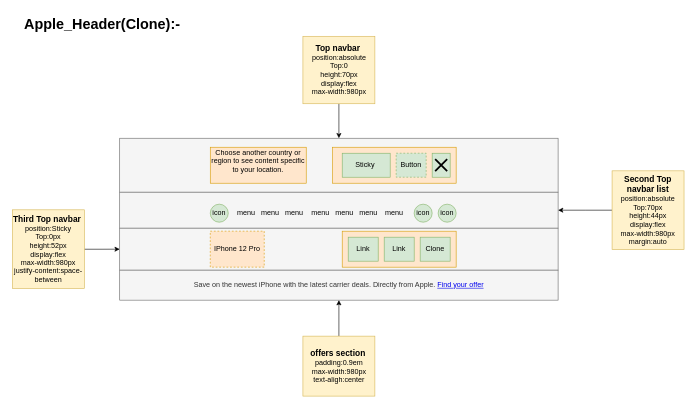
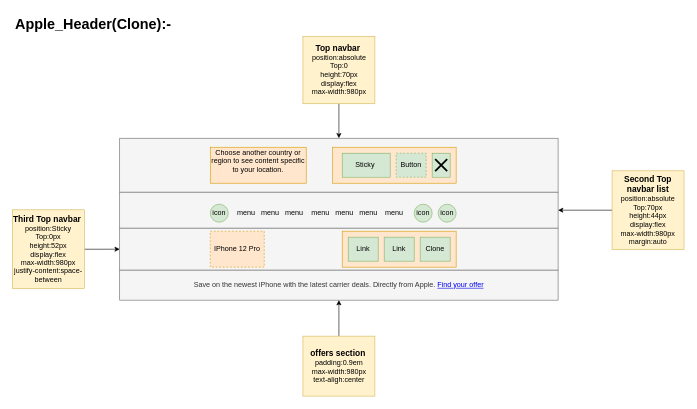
(117, 24) -> (108, 24)
